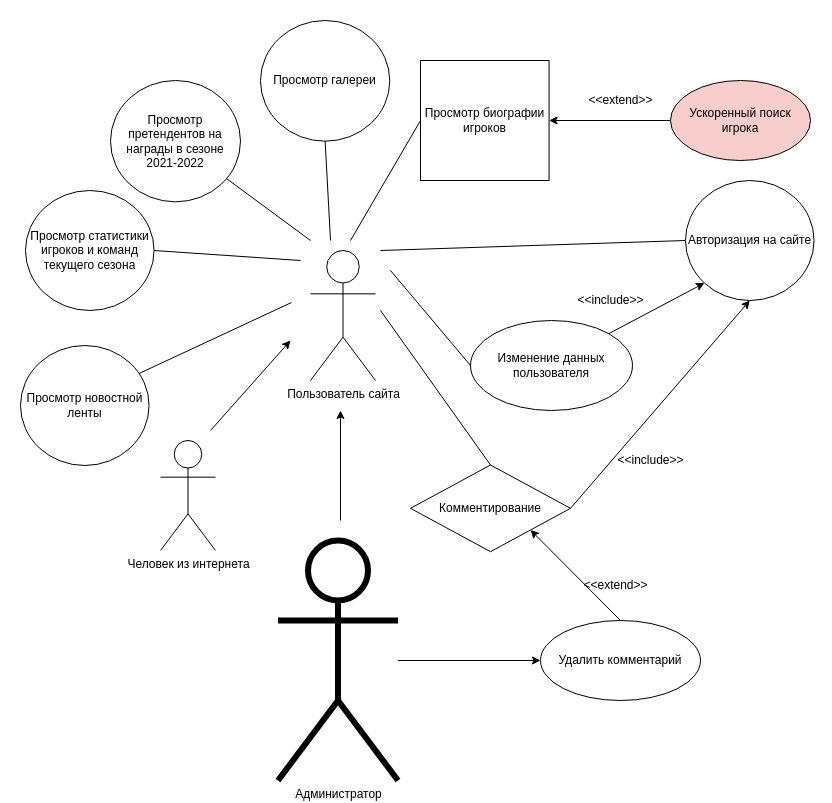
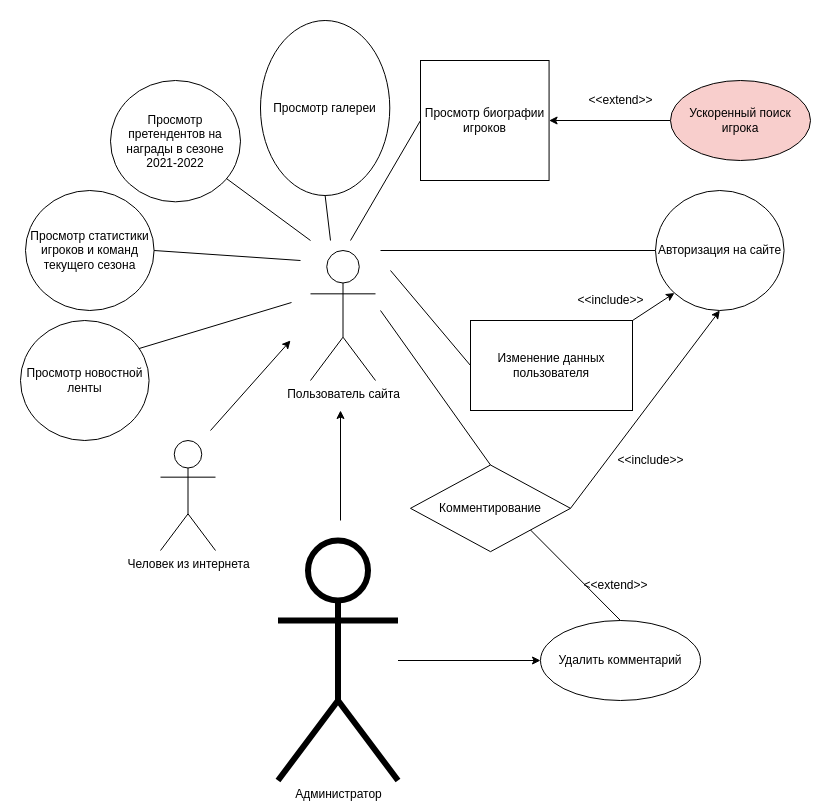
(325, 81) -> (325, 108)
(750, 241) -> (720, 251)
(552, 366) -> (552, 366)
(85, 406) -> (85, 381)
(536, 535) -> (534, 534)
